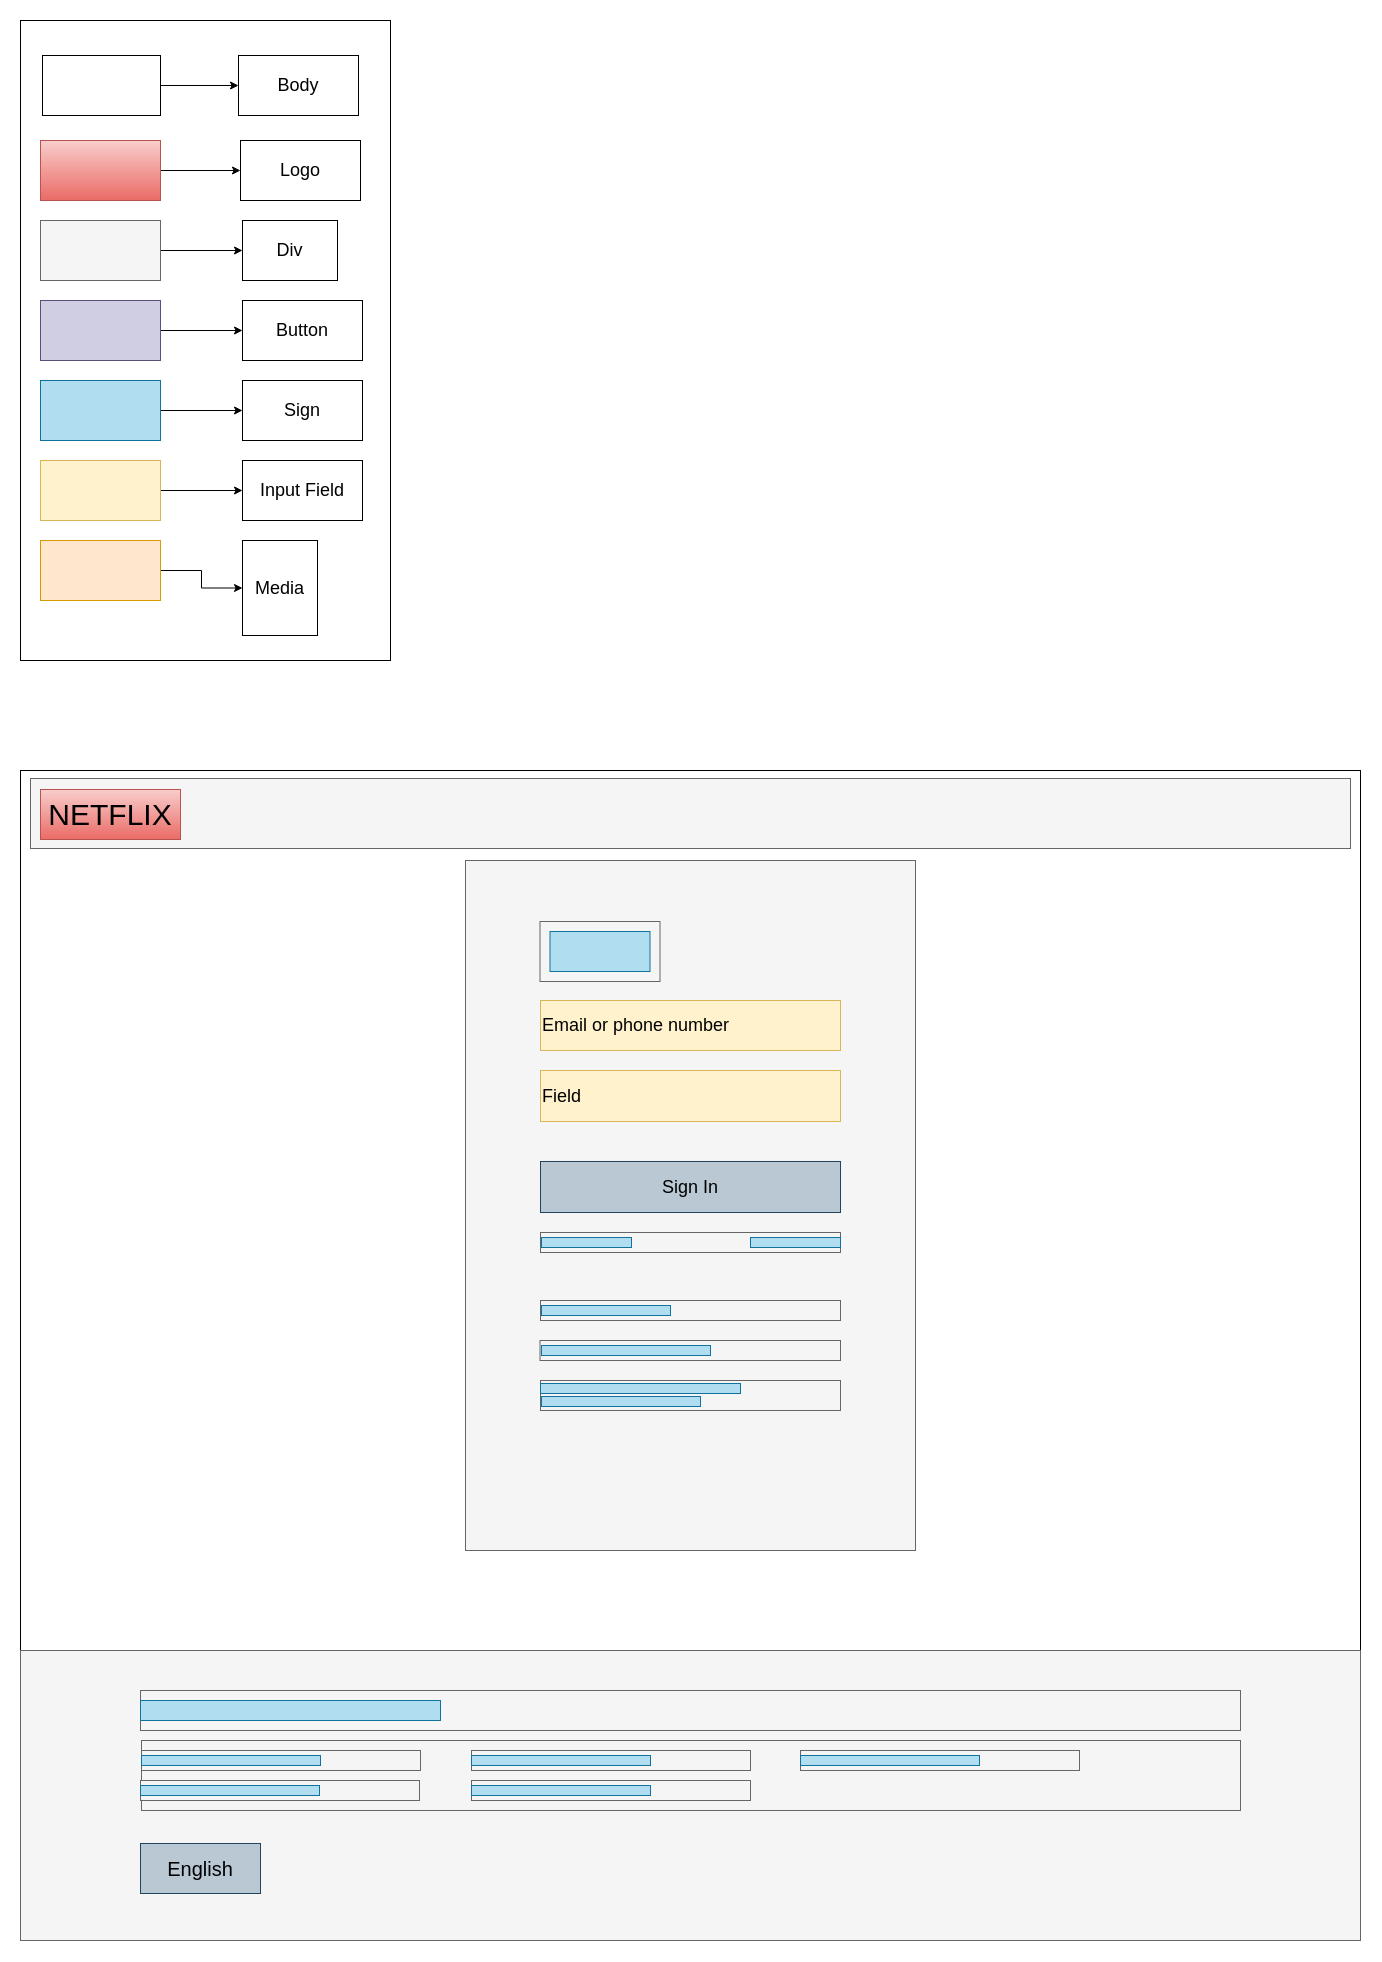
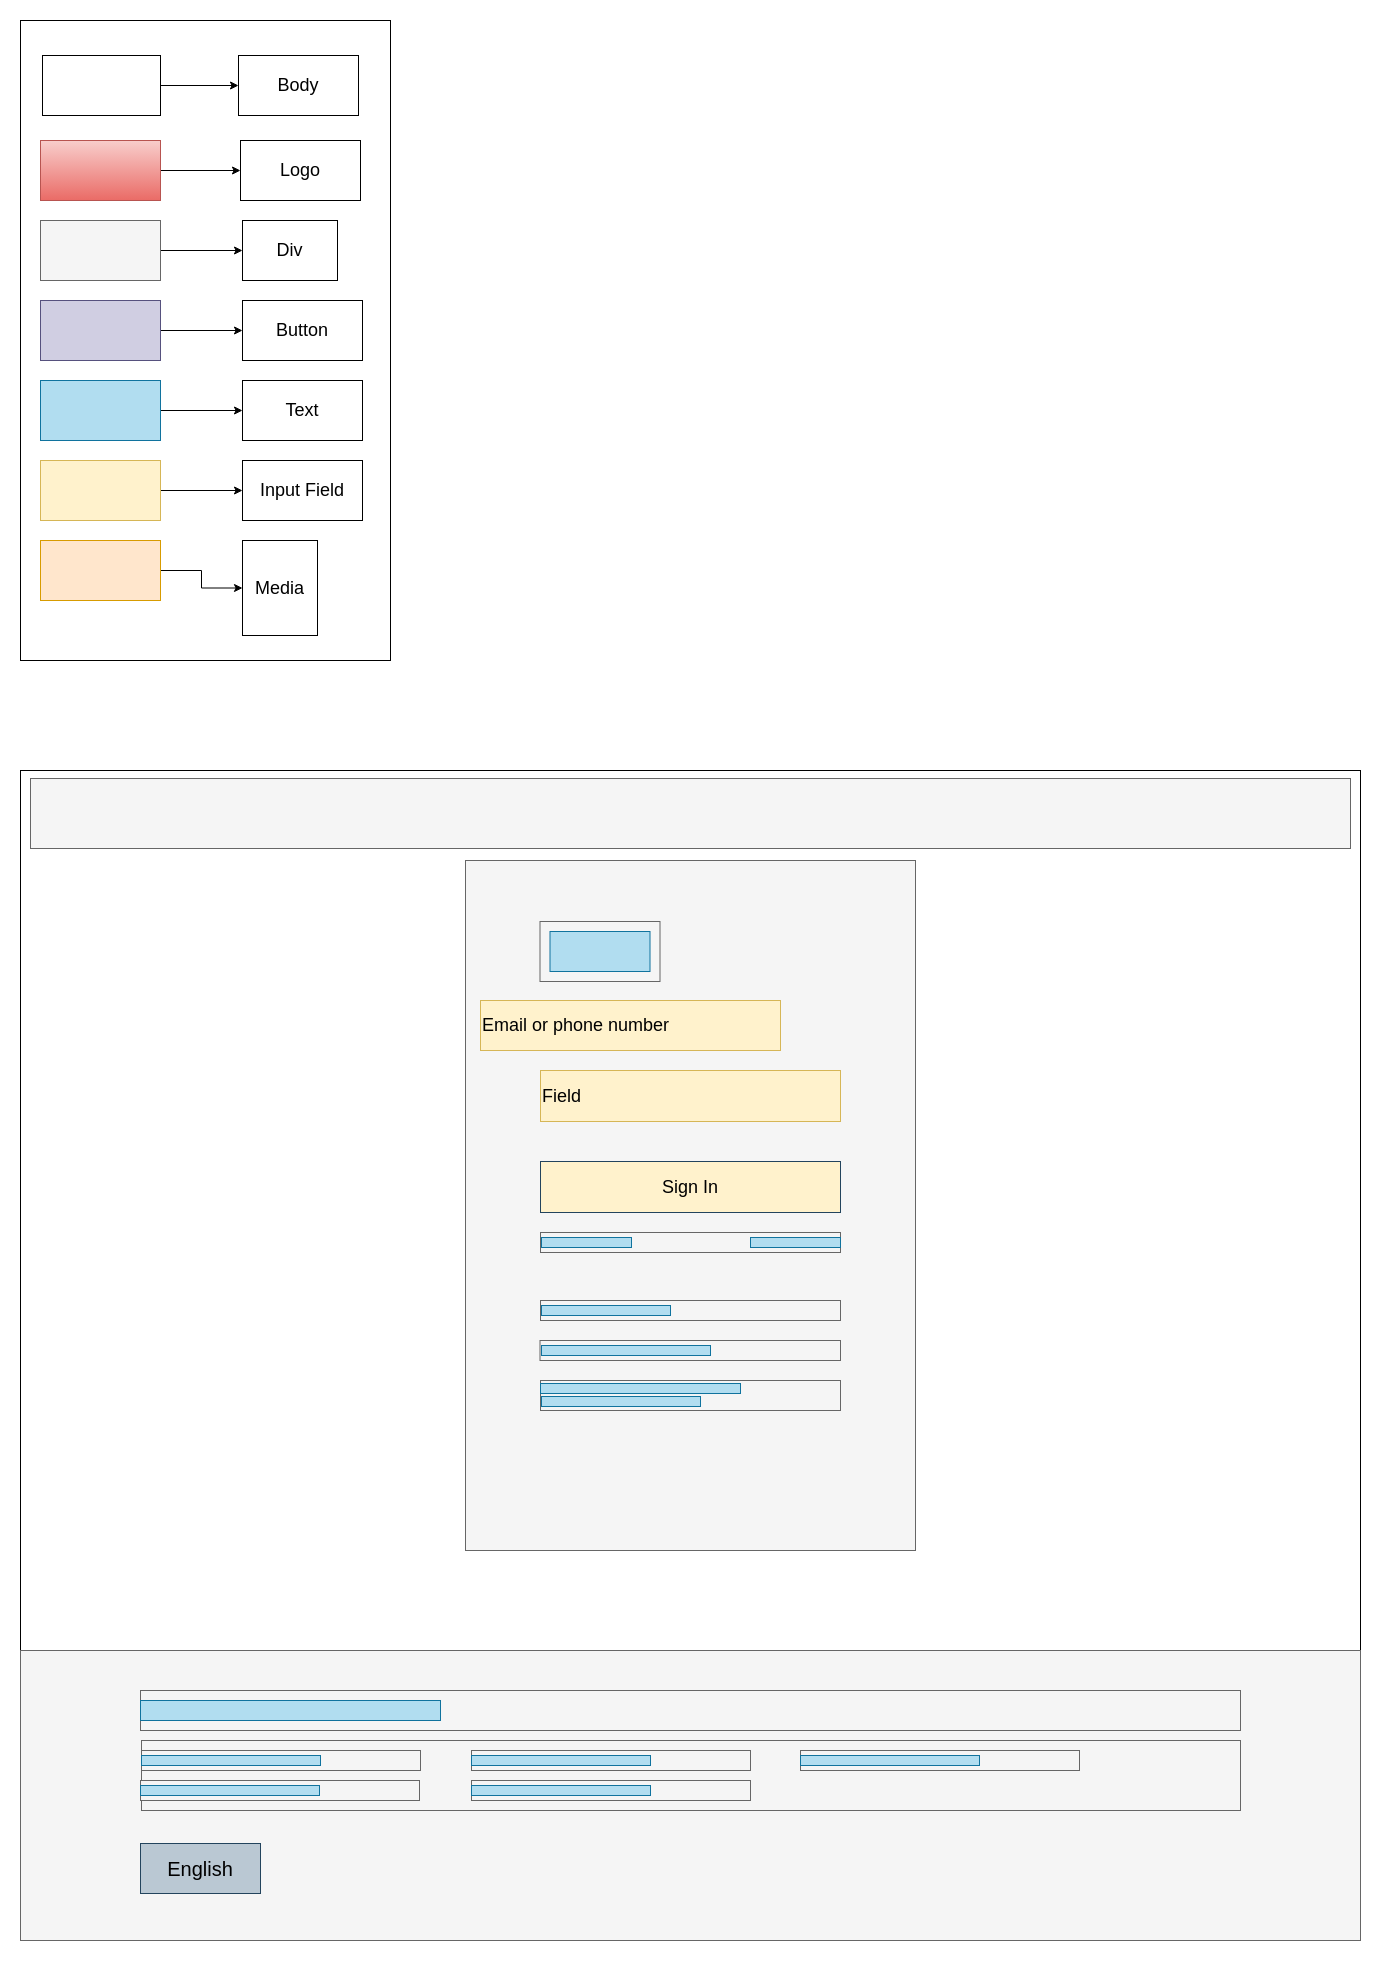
(303, 411) -> (303, 411)
(111, 815) -> none
(691, 1026) -> (631, 1026)
(691, 1187) -> (691, 1187)
